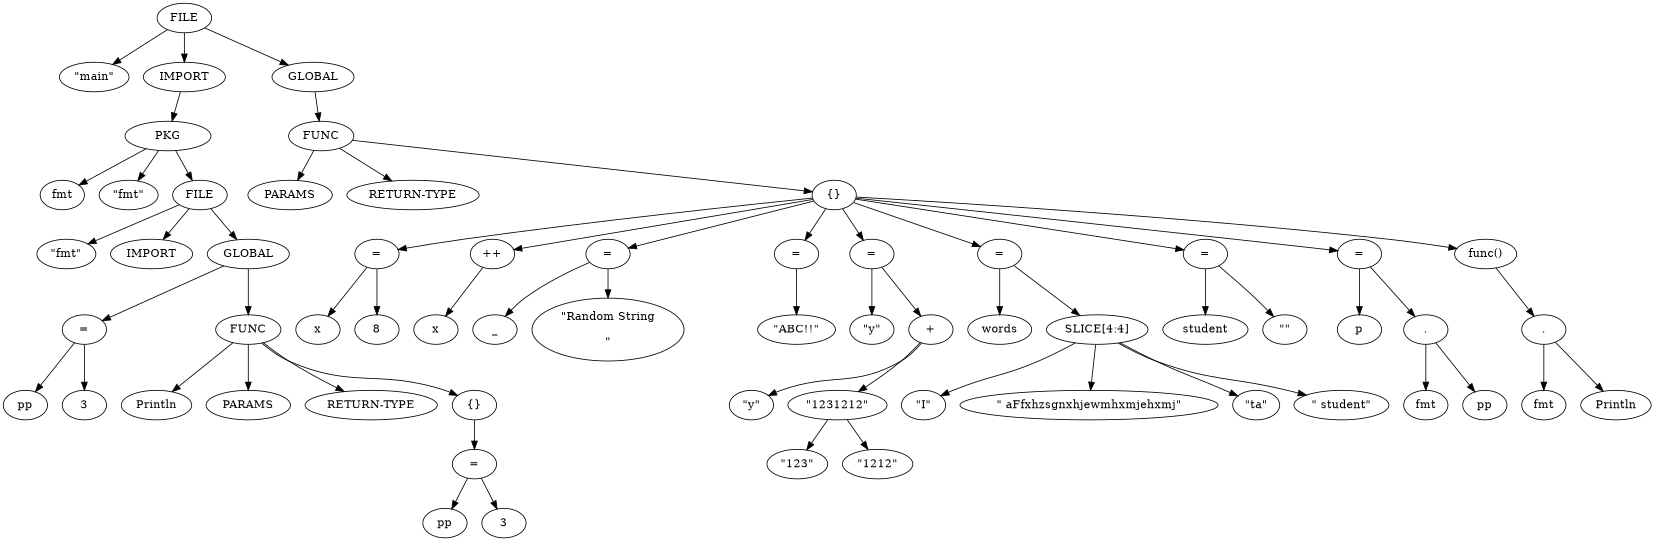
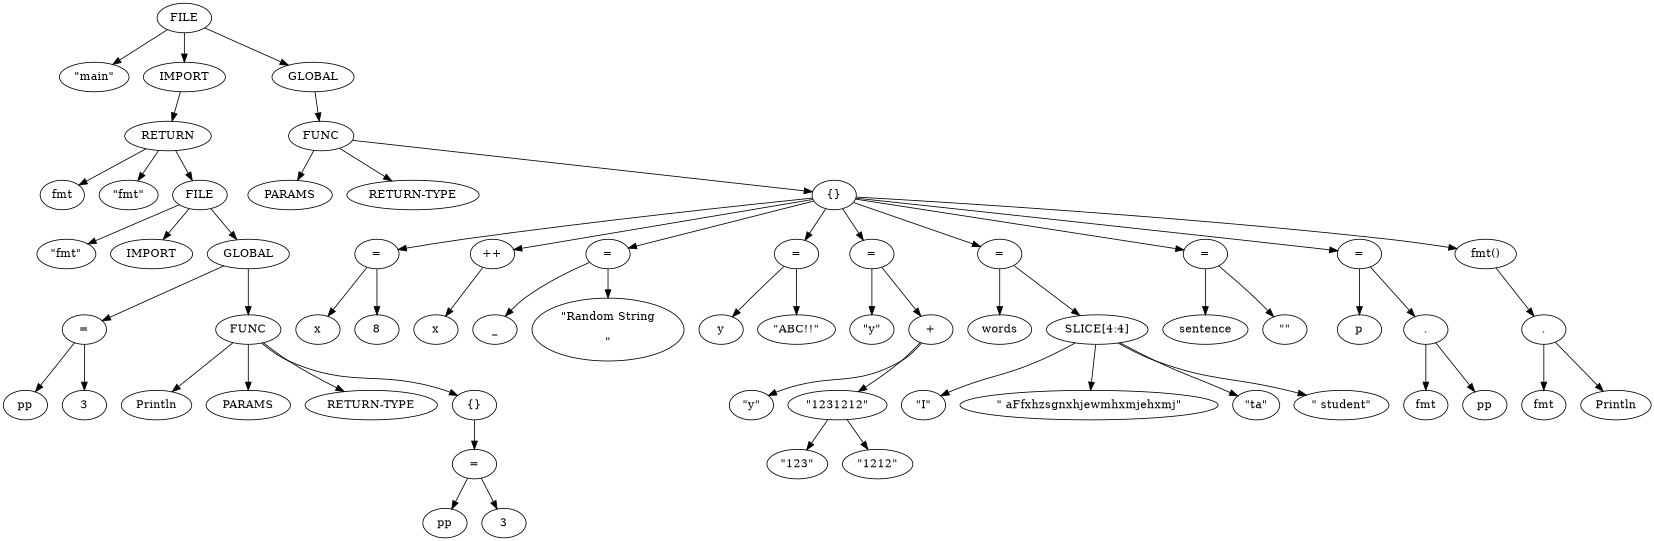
(168, 136) -> (168, 136)
(1486, 254) -> (1486, 254)
none -> (721, 330)
(1205, 330) -> (1205, 330)
